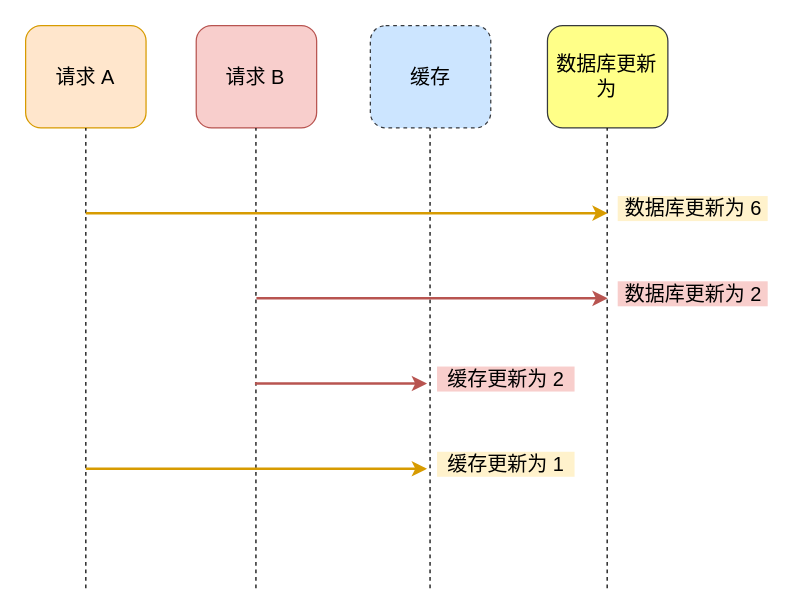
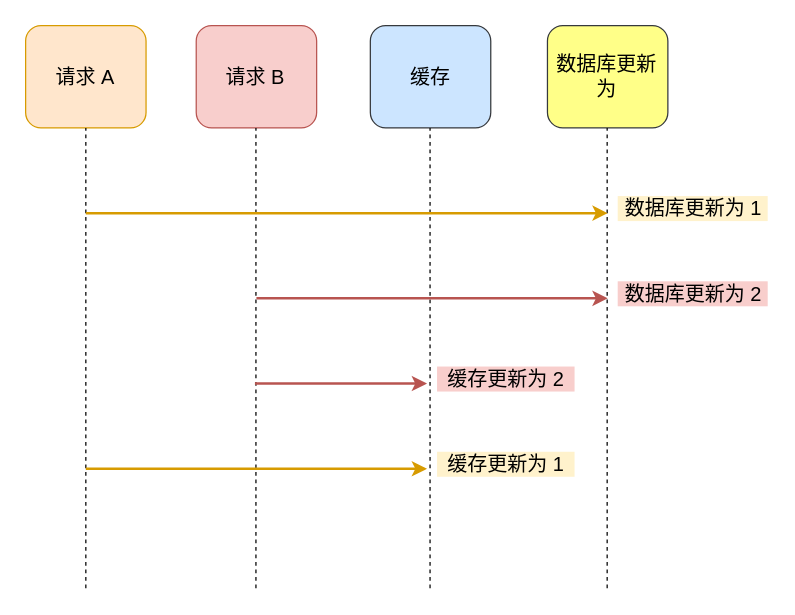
(431, 77) -> (431, 77)
(694, 208) -> (694, 208)
